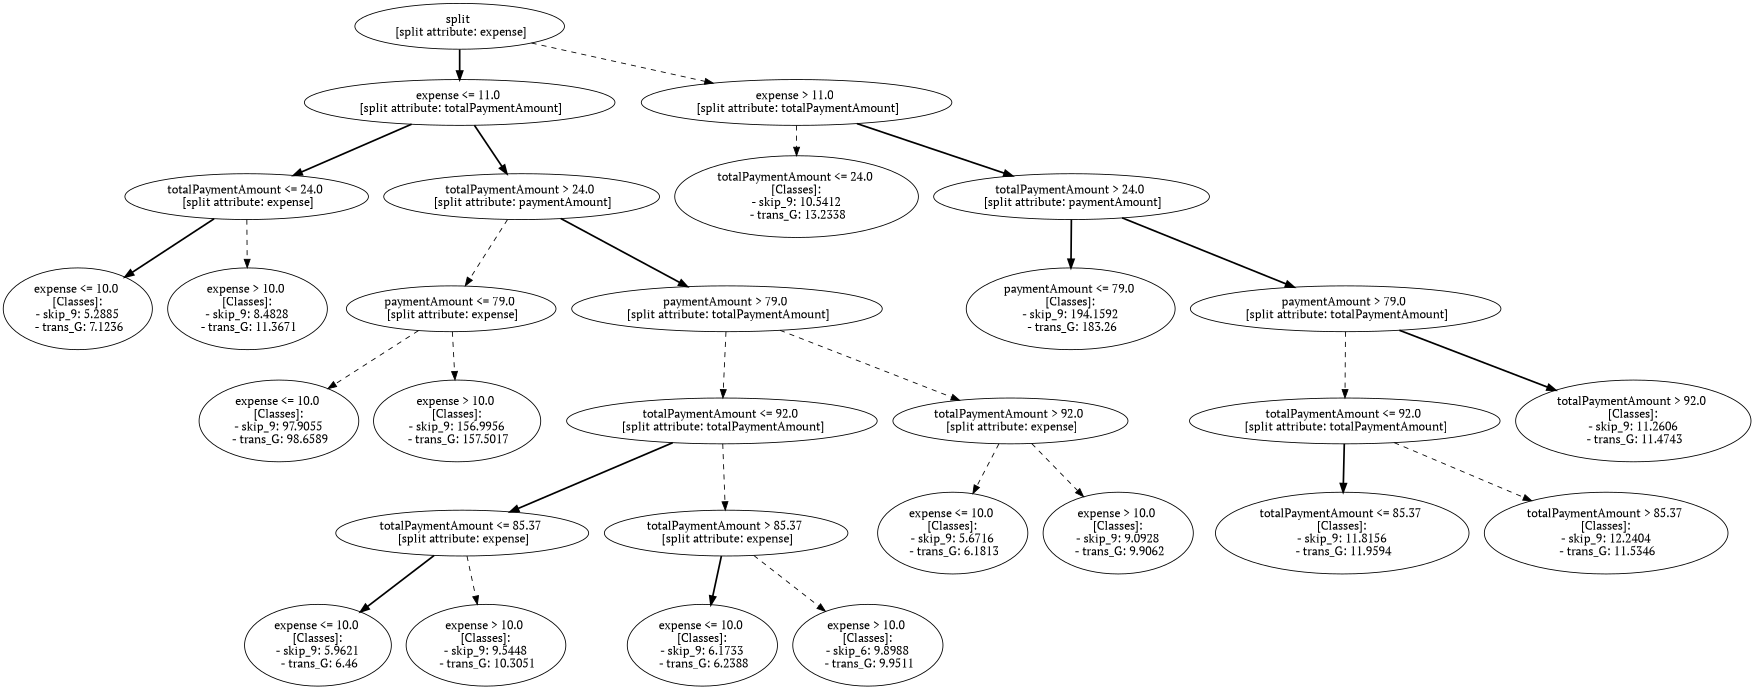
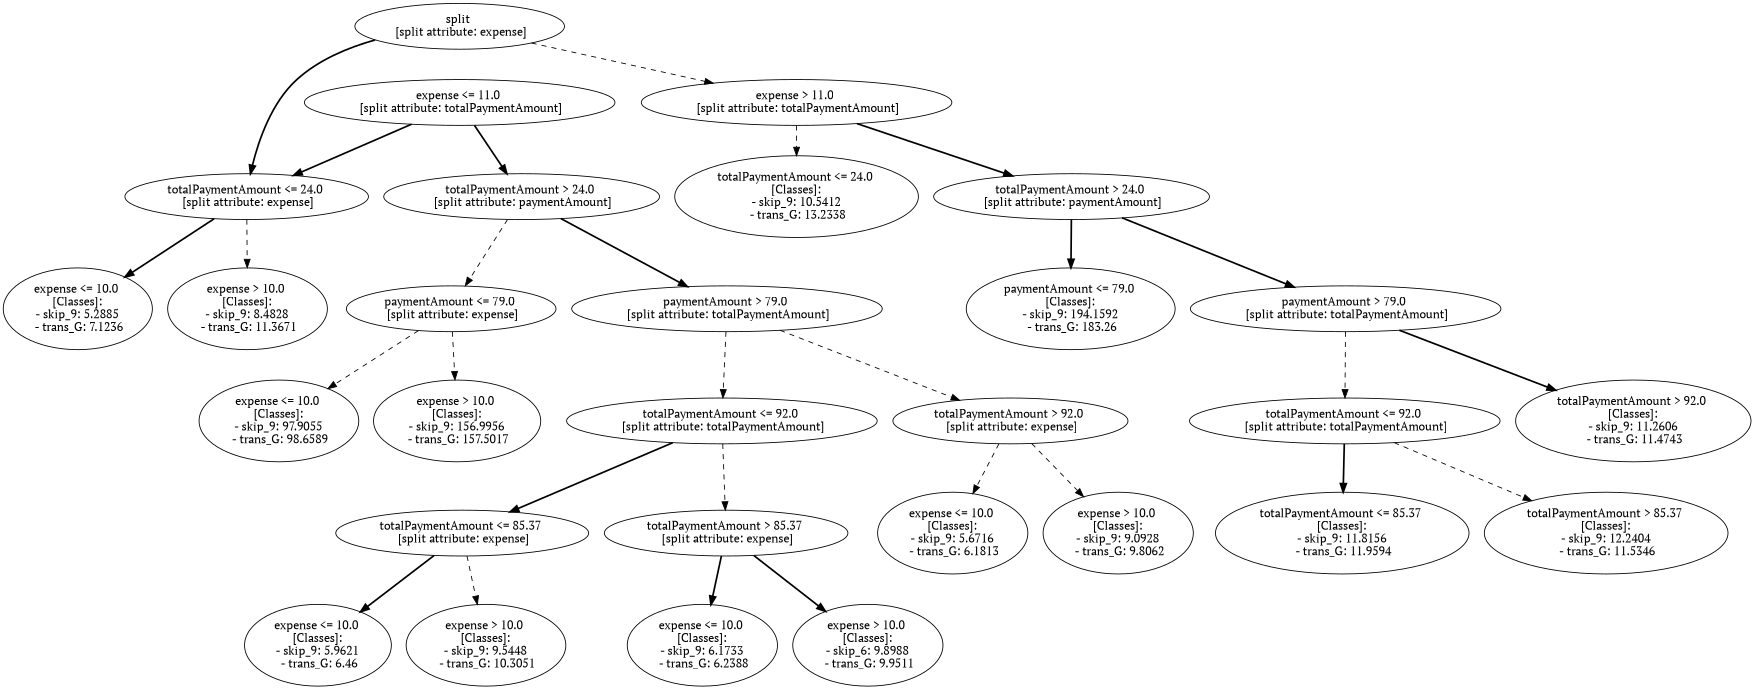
(460, 60) -> (294, 83)
(1118, 533) -> (1118, 533)
(786, 581) -> (786, 581)
